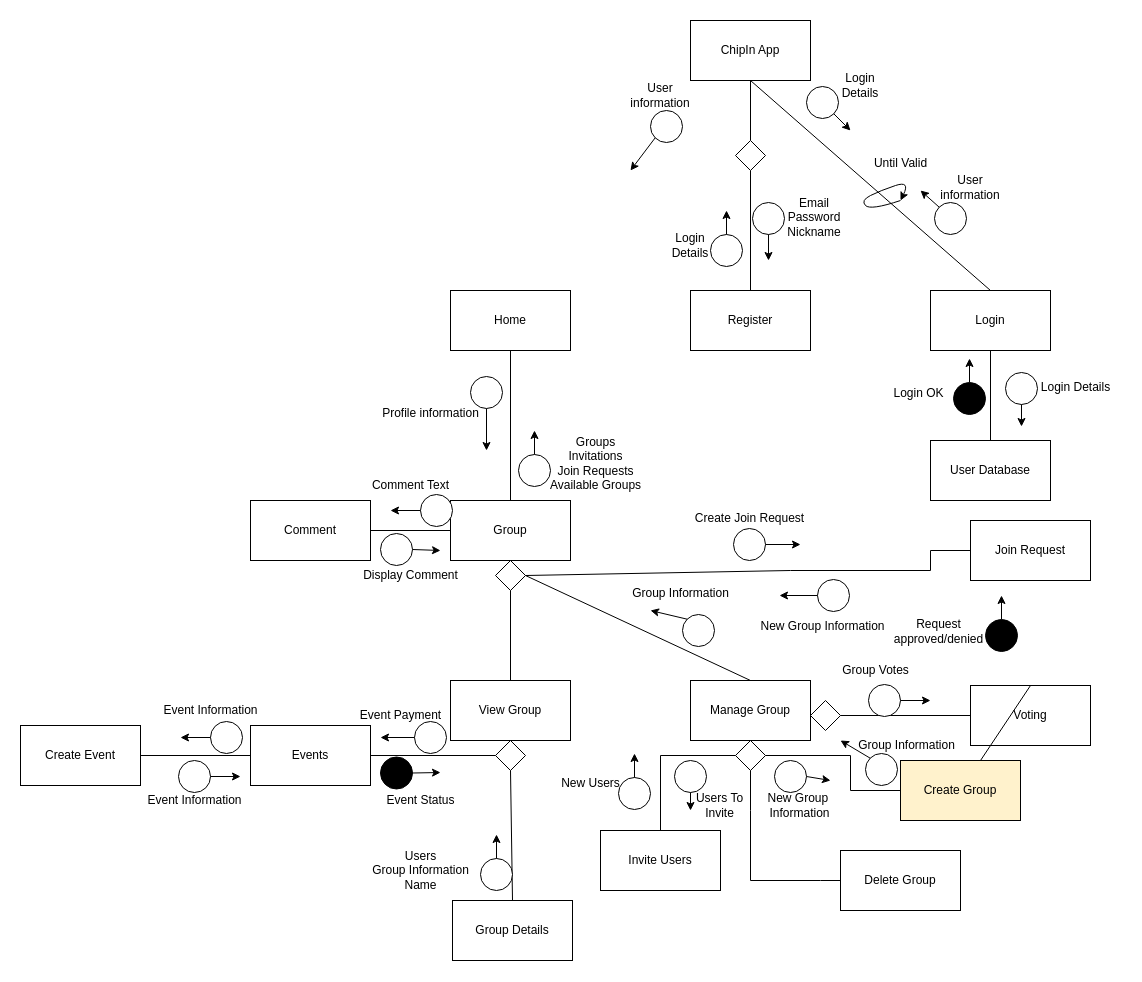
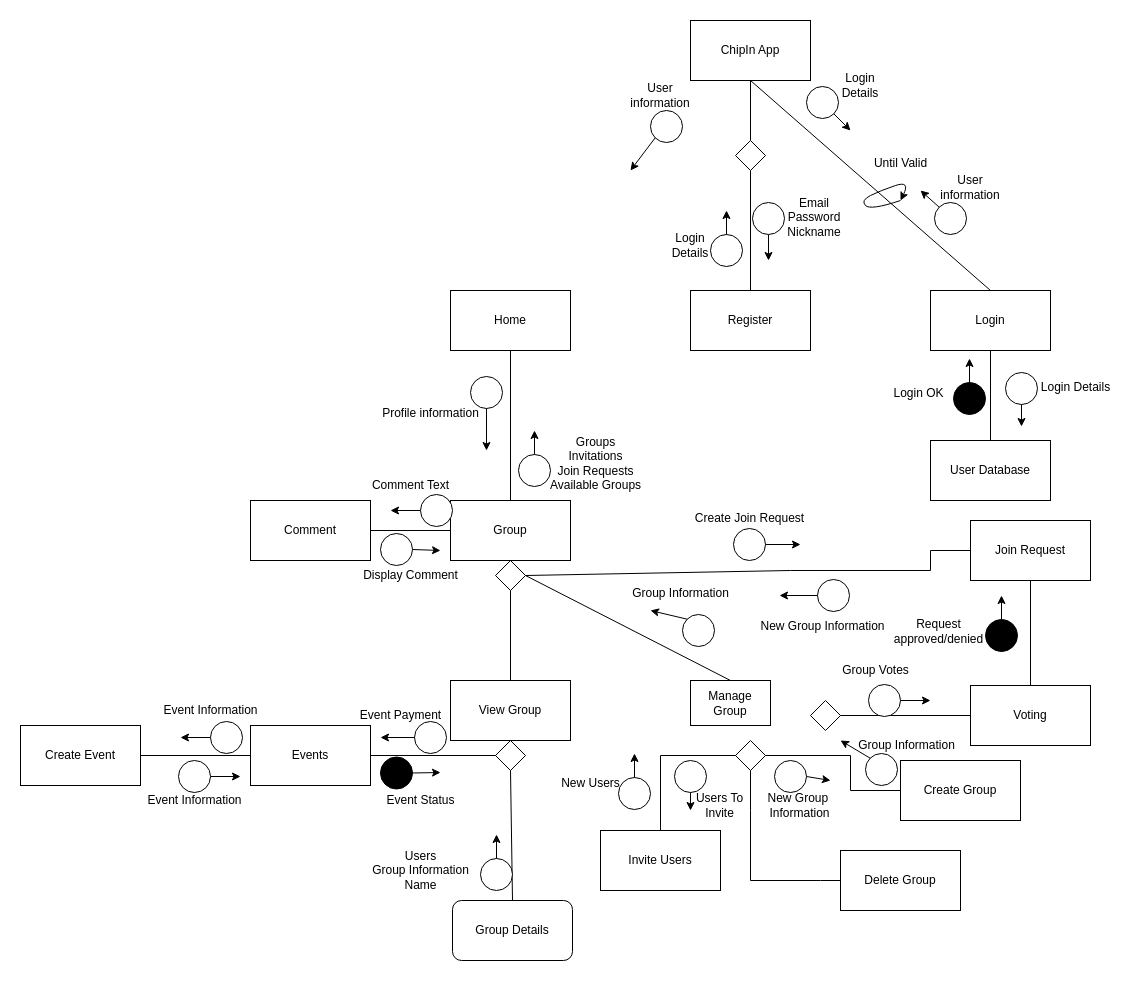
(751, 711) -> (731, 703)
(1006, 723) -> (1031, 634)
(961, 791) -> (961, 791)
(513, 931) -> (513, 931)
